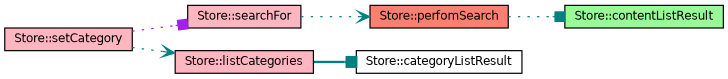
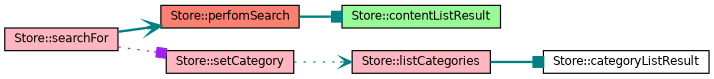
(329, 17) -> (134, 30)
(530, 17) -> (315, 17)
(154, 28) -> (136, 49)
